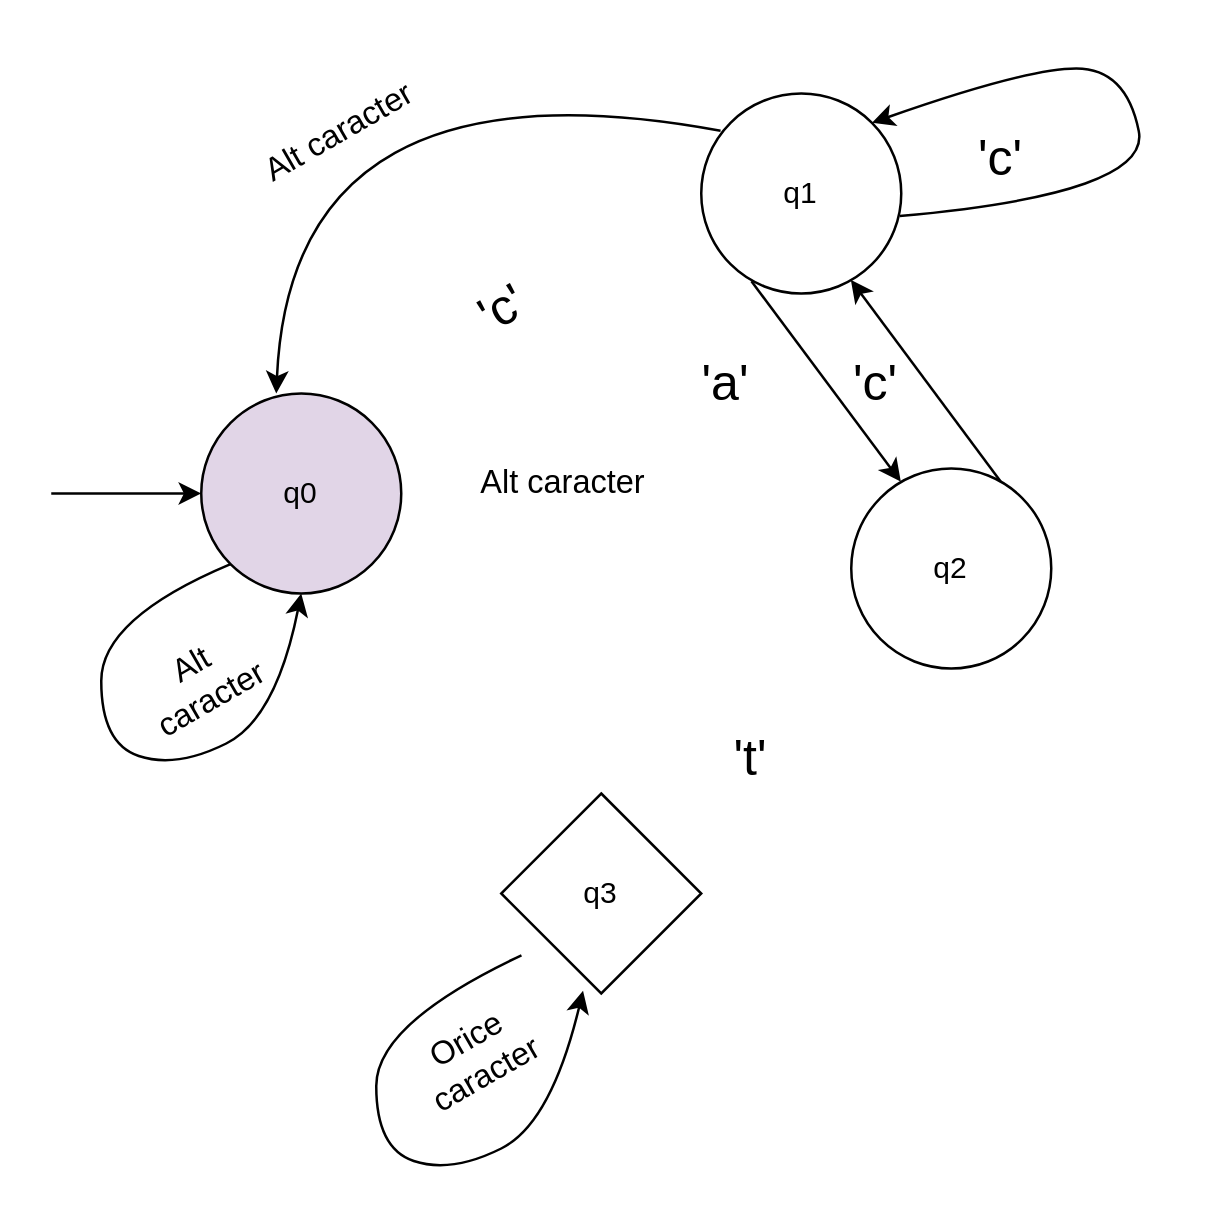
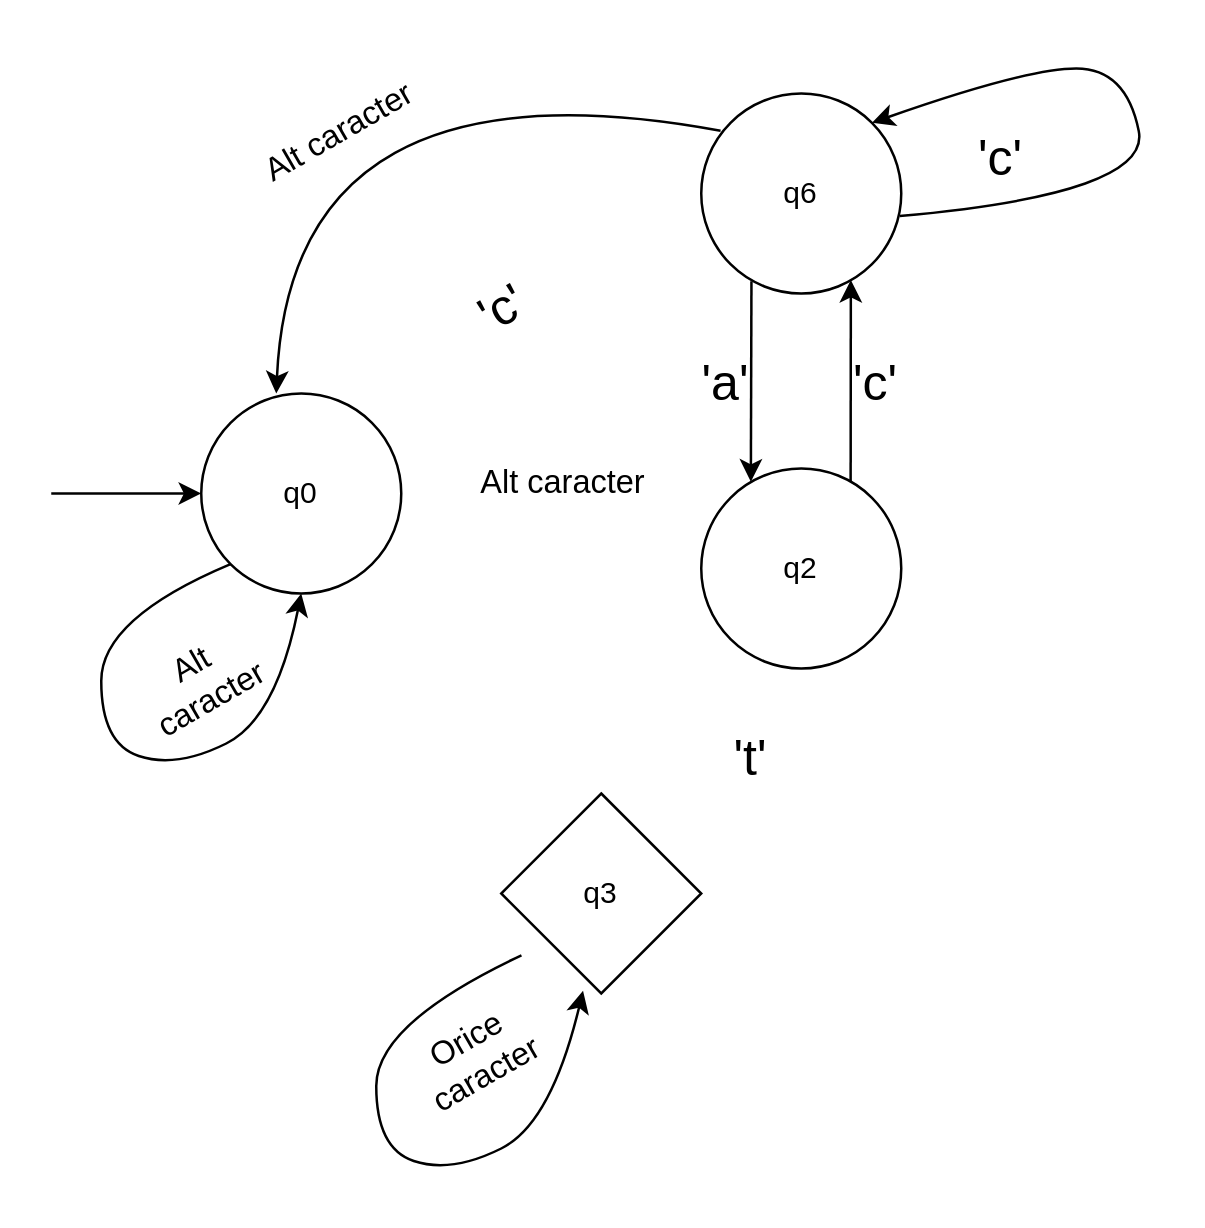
(801, 194) -> (801, 194)
(301, 493) -> (301, 493)
(951, 568) -> (801, 568)
